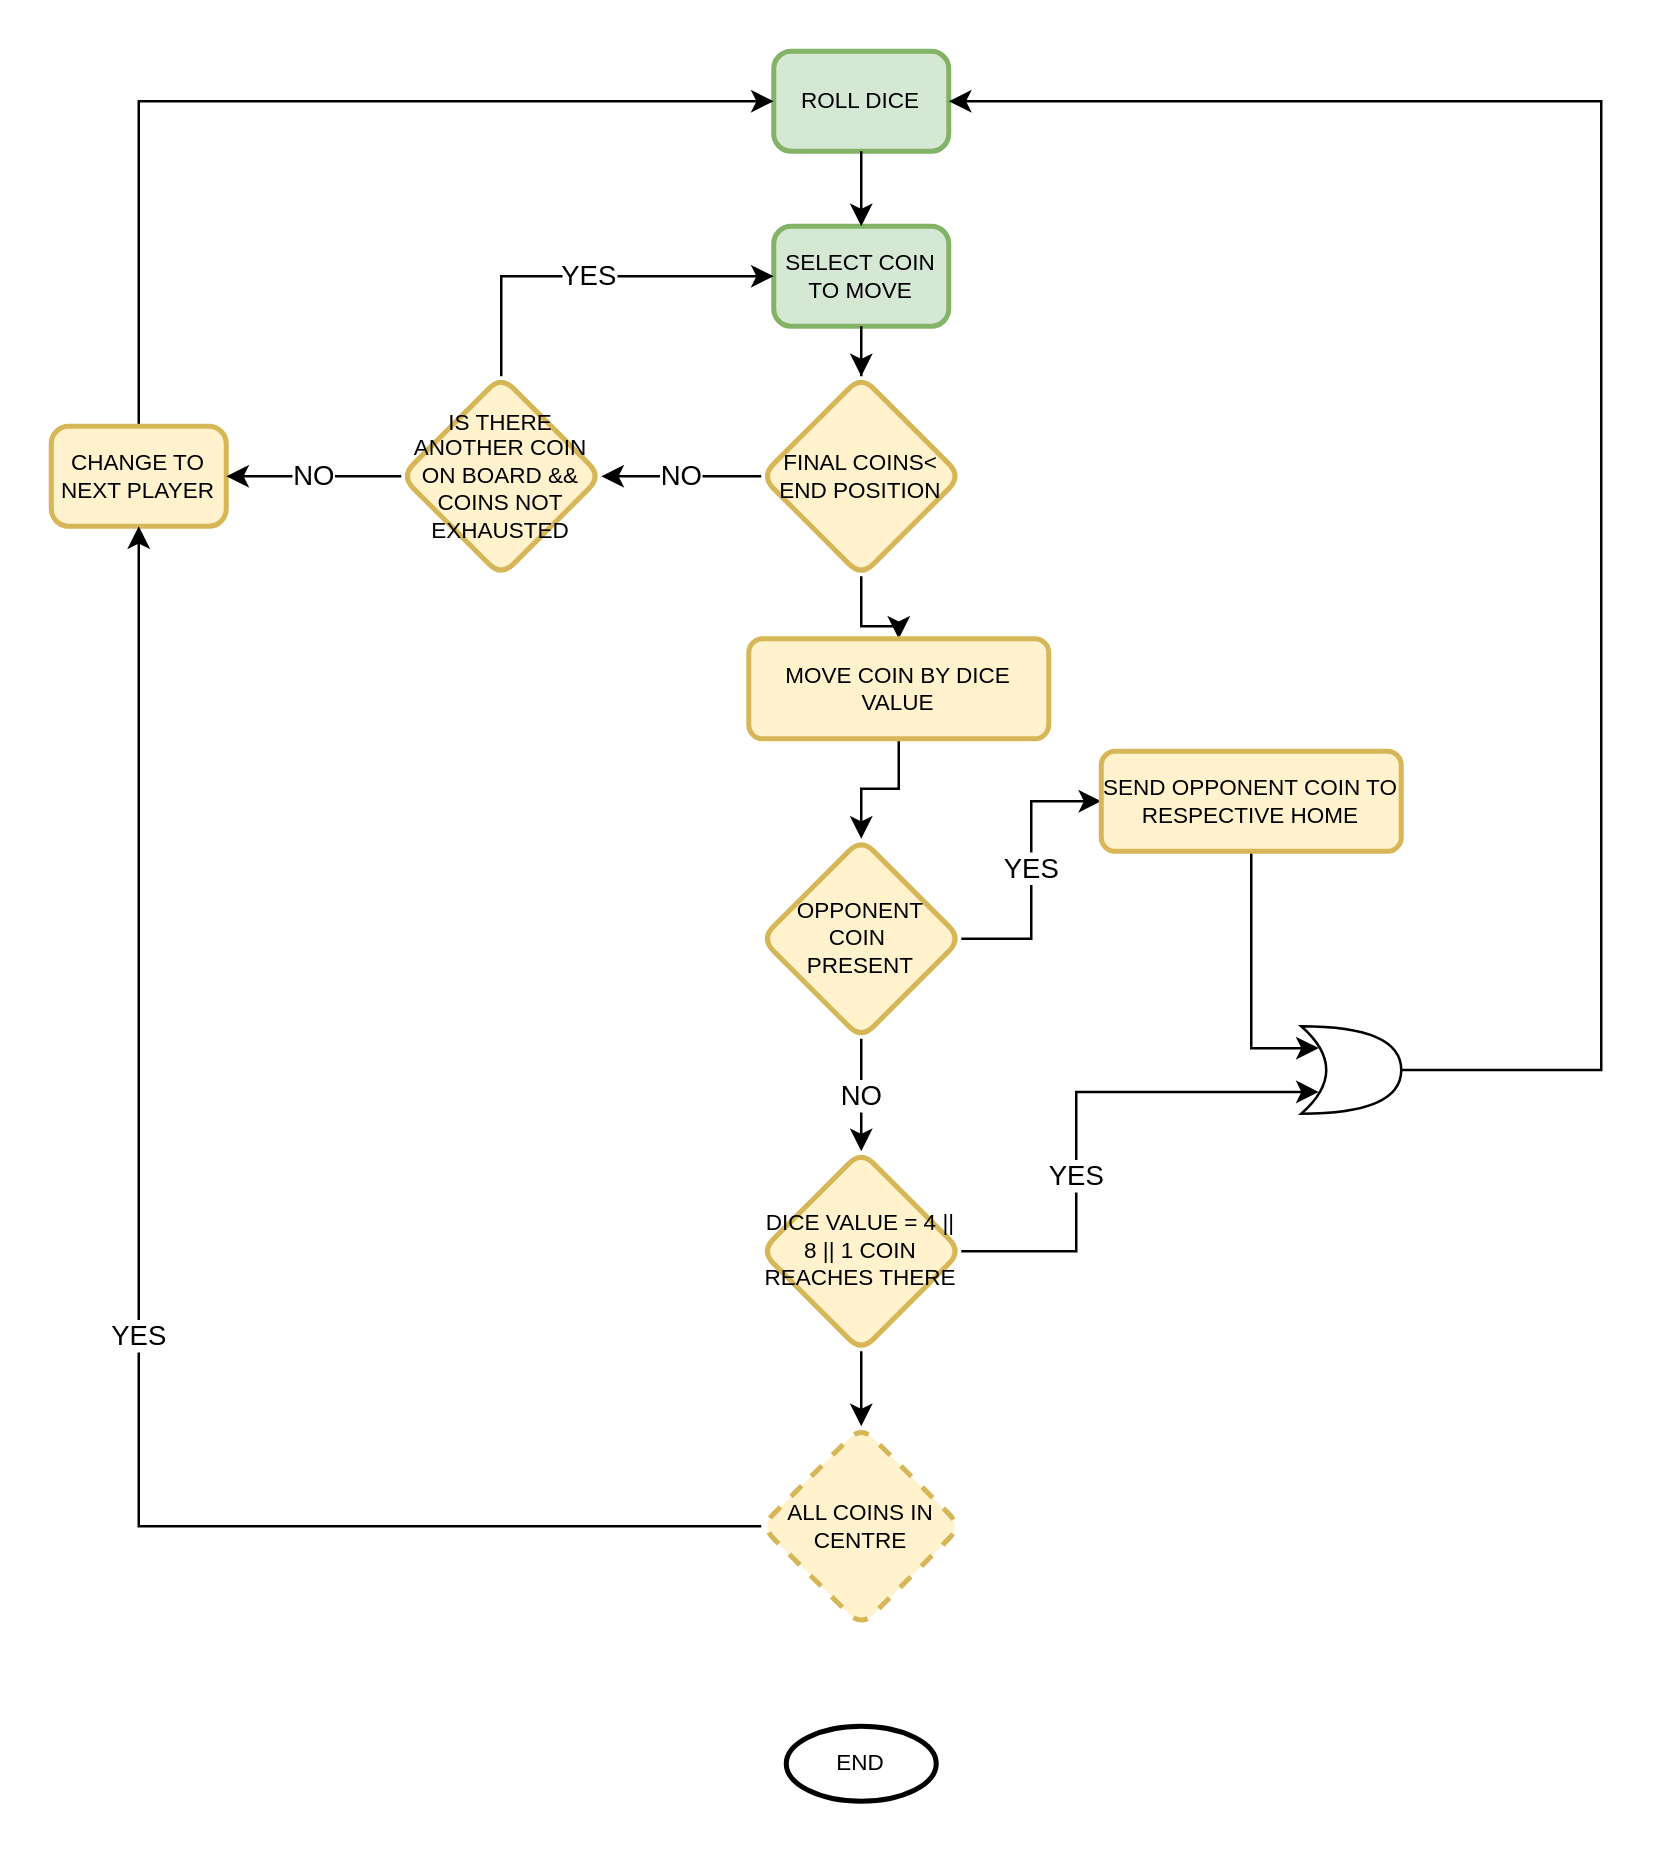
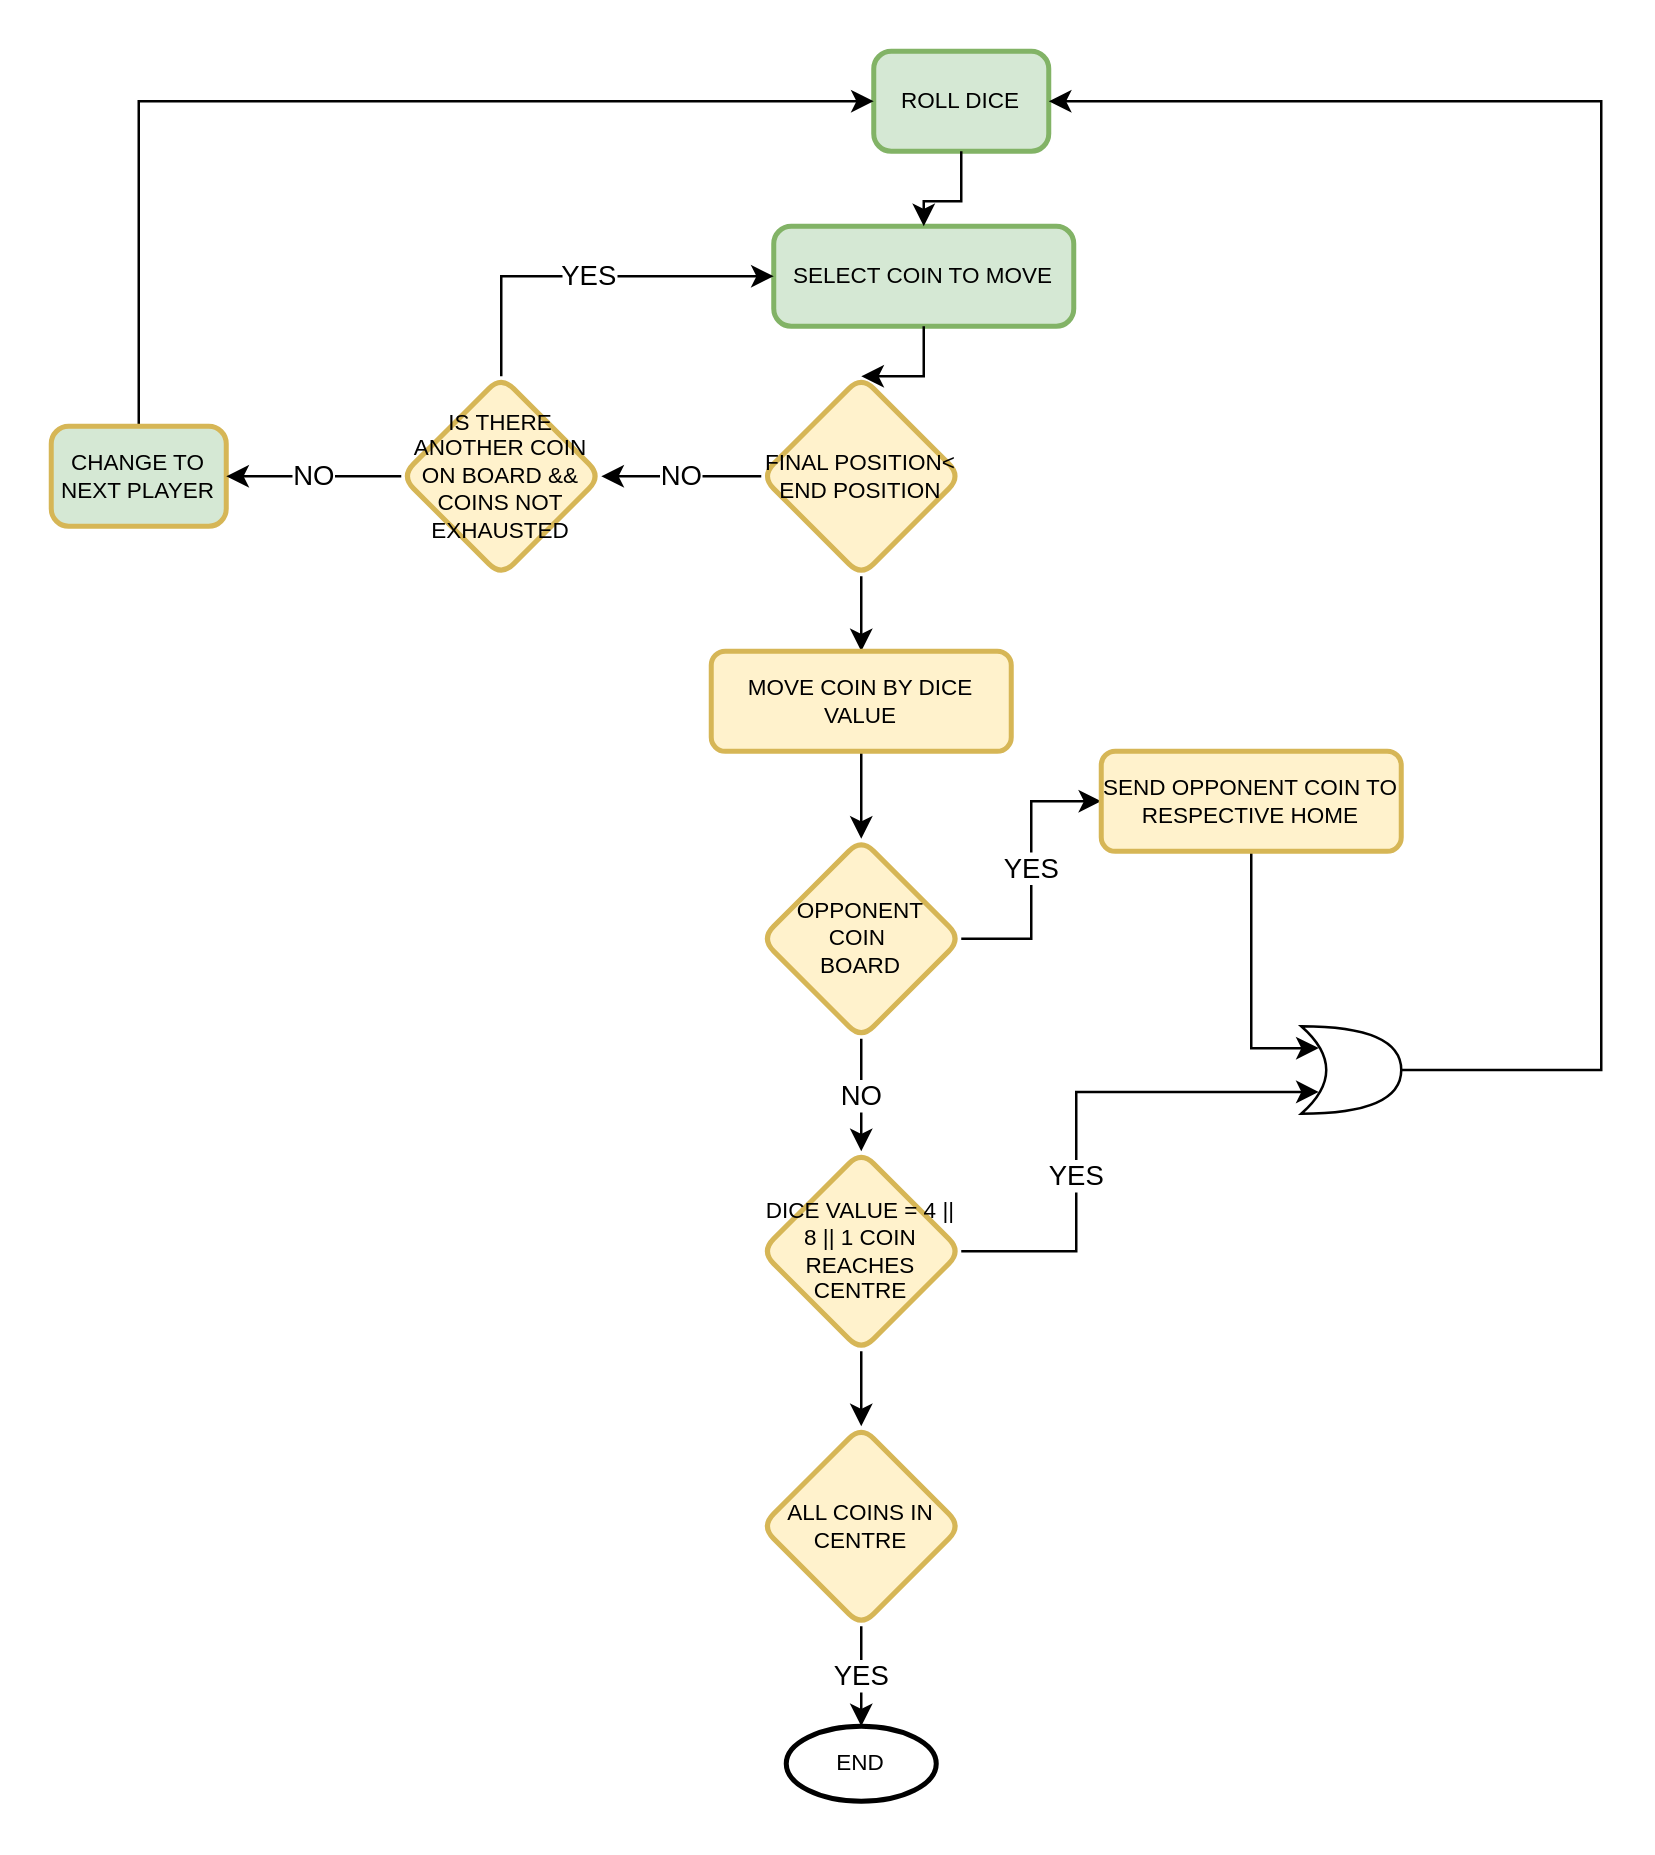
(861, 101) -> (961, 101)
(861, 276) -> (924, 276)
(139, 476) -> (139, 476)
(861, 476) -> (861, 476)
(899, 689) -> (861, 701)
(861, 939) -> (861, 939)
(861, 1251) -> (861, 1251)
(139, 1345) -> (861, 1668)
(861, 1526) -> (861, 1526)
